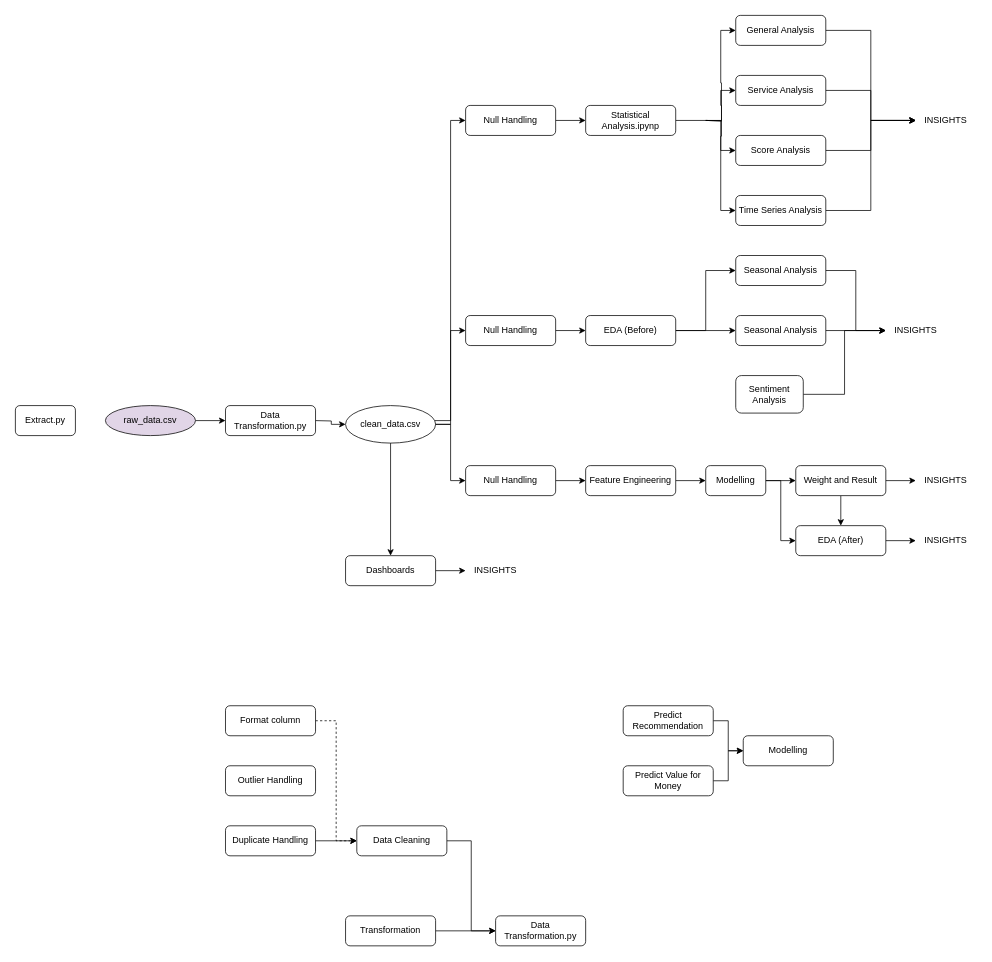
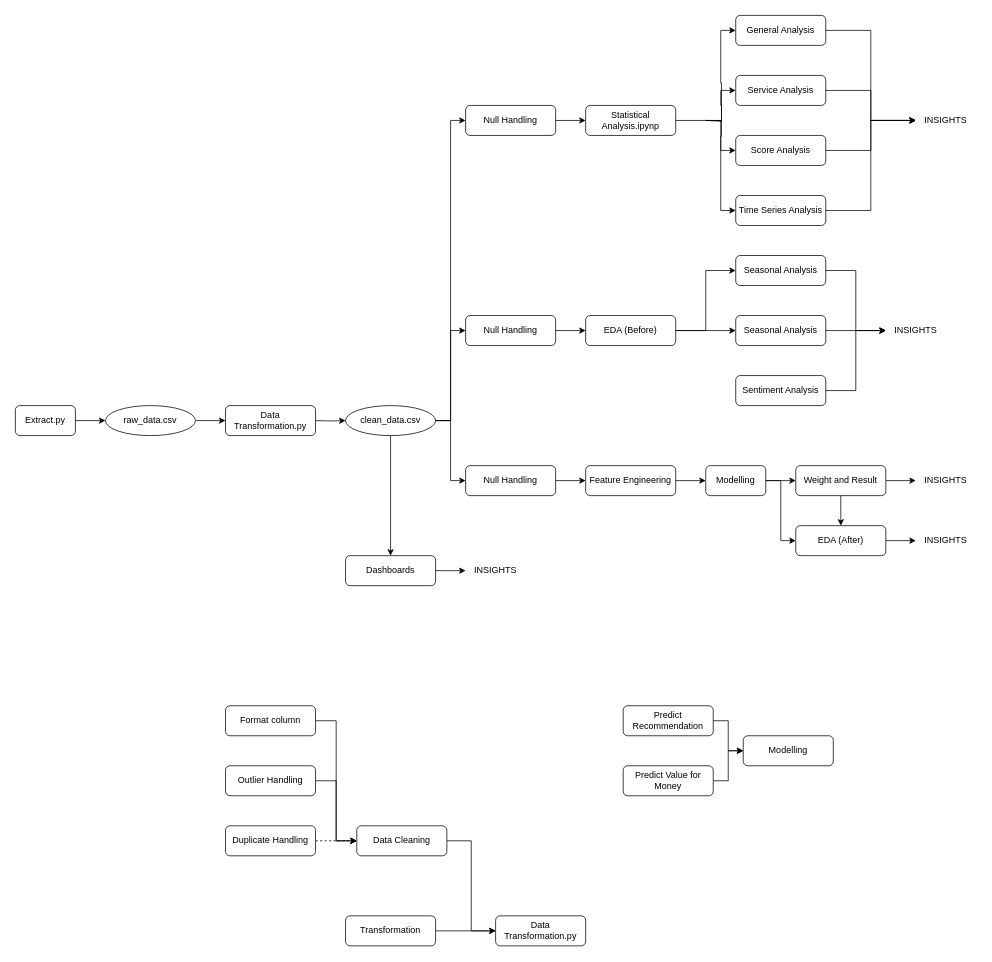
(769, 394) -> (780, 390)
none -> (87, 420)
(150, 420) -> (150, 420)
(390, 424) -> (390, 420)
(336, 739) -> (336, 739)
none -> (325, 780)
(324, 840) -> (324, 840)
